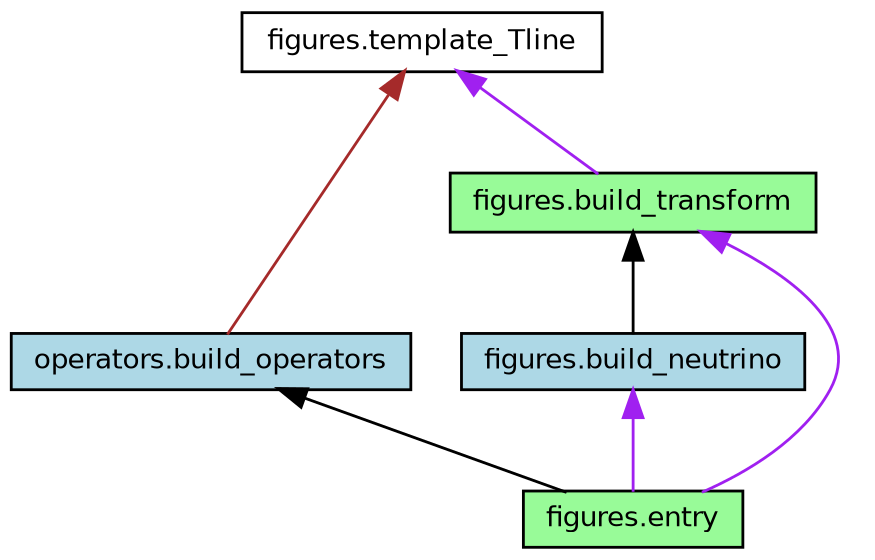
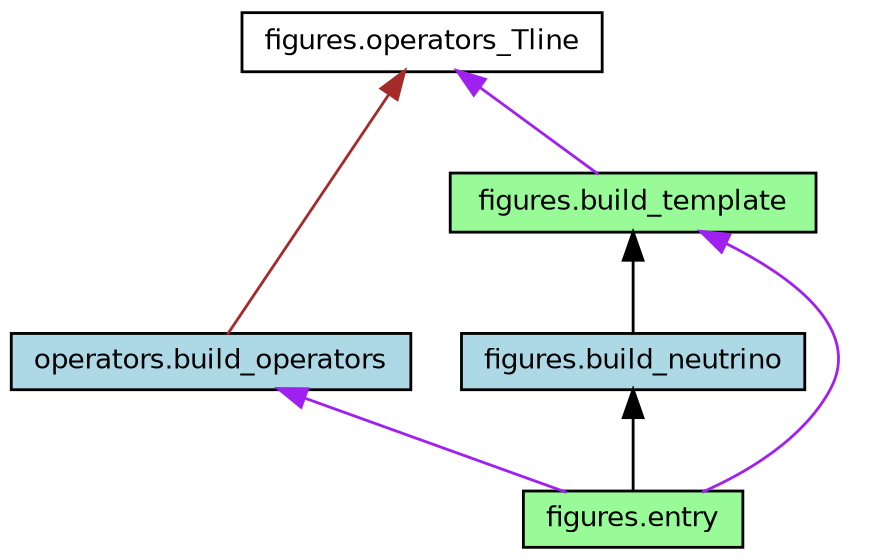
(422, 42) -> (422, 42)
(633, 203) -> (633, 203)
(436, 445) -> (436, 445)
(633, 455) -> (633, 455)
